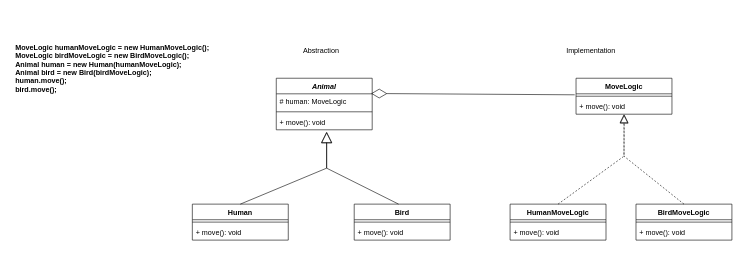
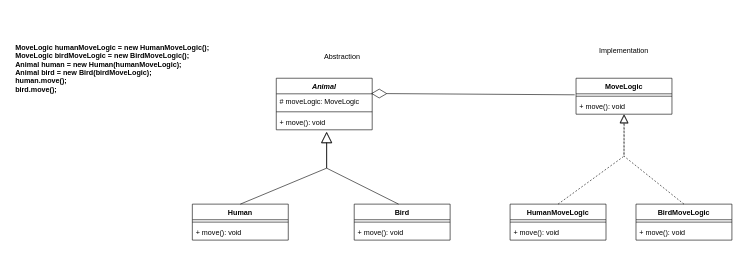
(321, 51) -> (342, 57)
(591, 51) -> (624, 51)
(312, 102) -> (319, 102)
